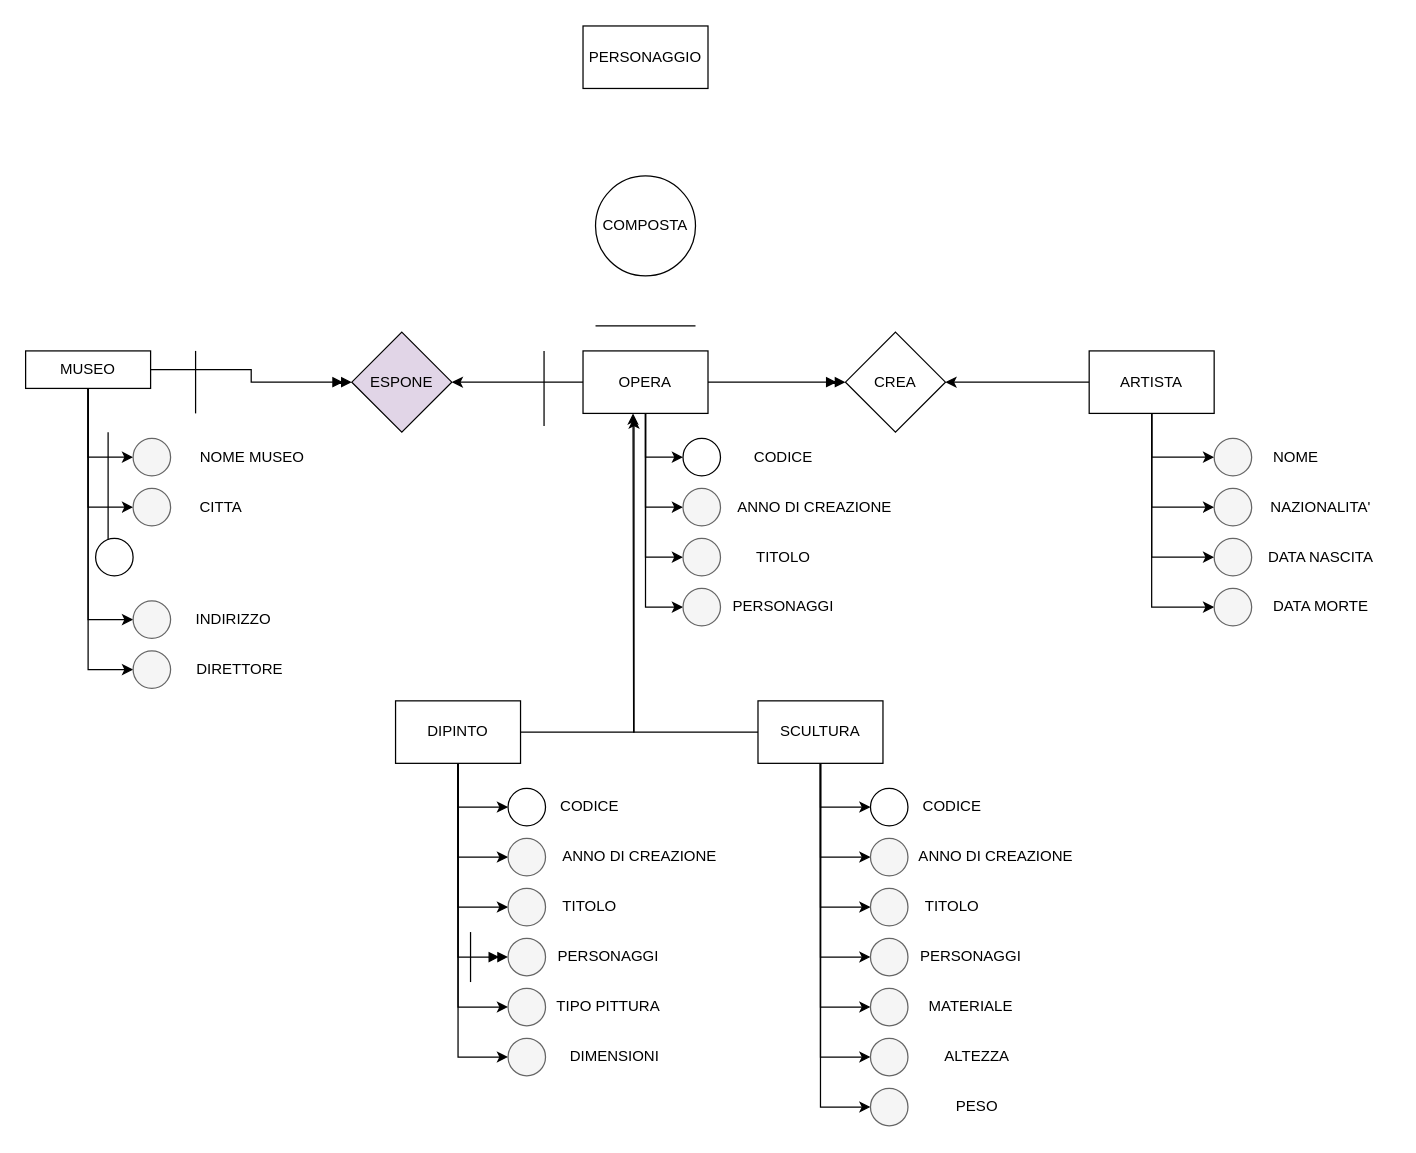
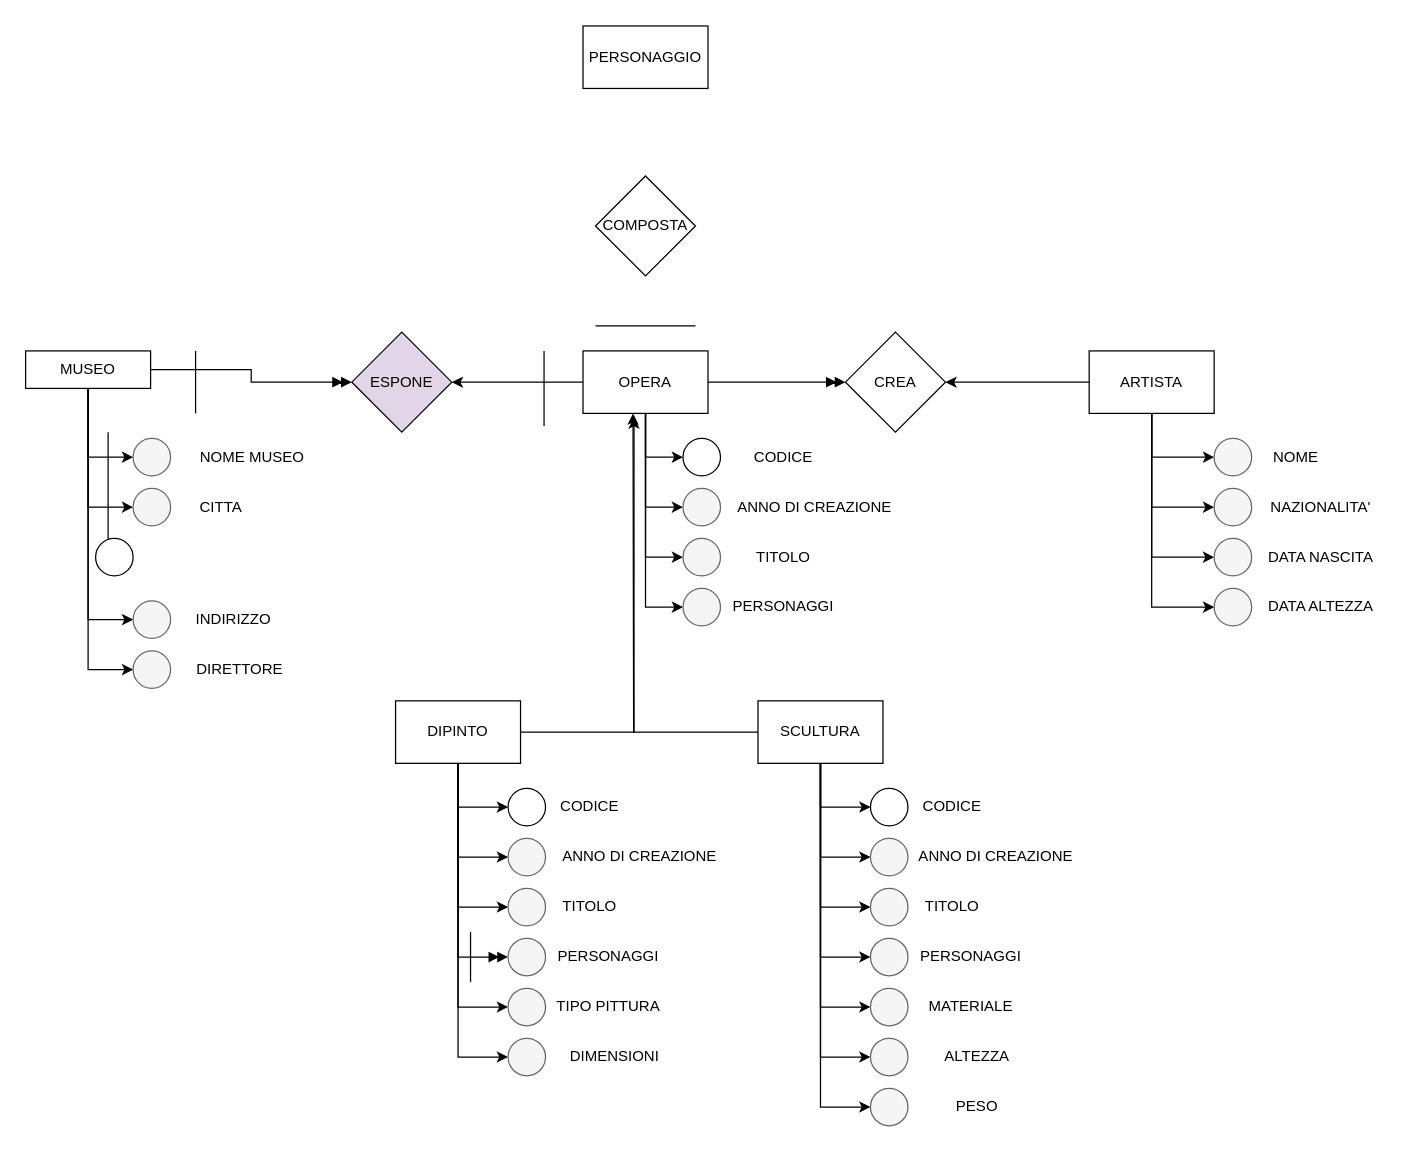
(646, 226) -> (646, 226)
(1321, 607) -> (1321, 607)
